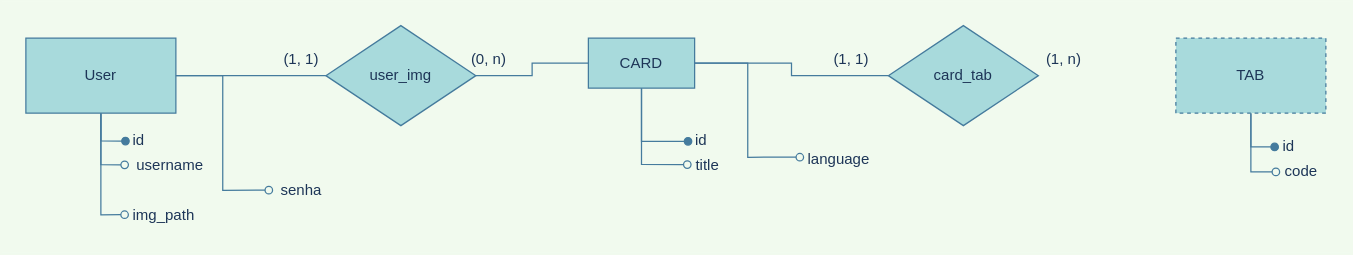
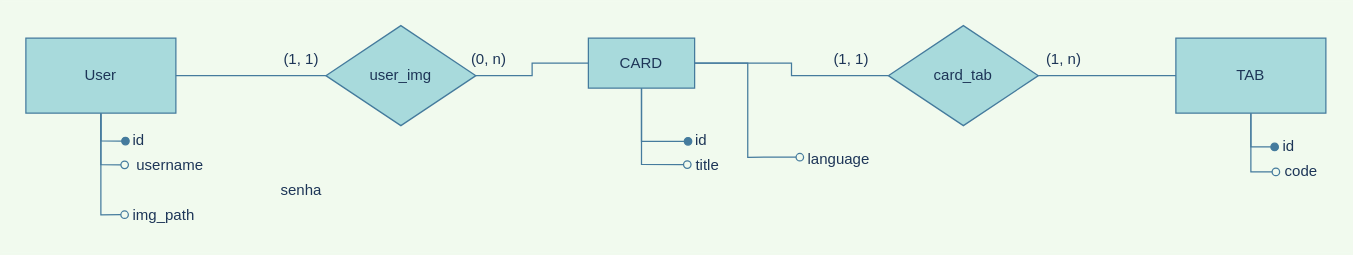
none -> (1106, 76)
(1251, 76) -> (1251, 76)
(223, 154) -> none
